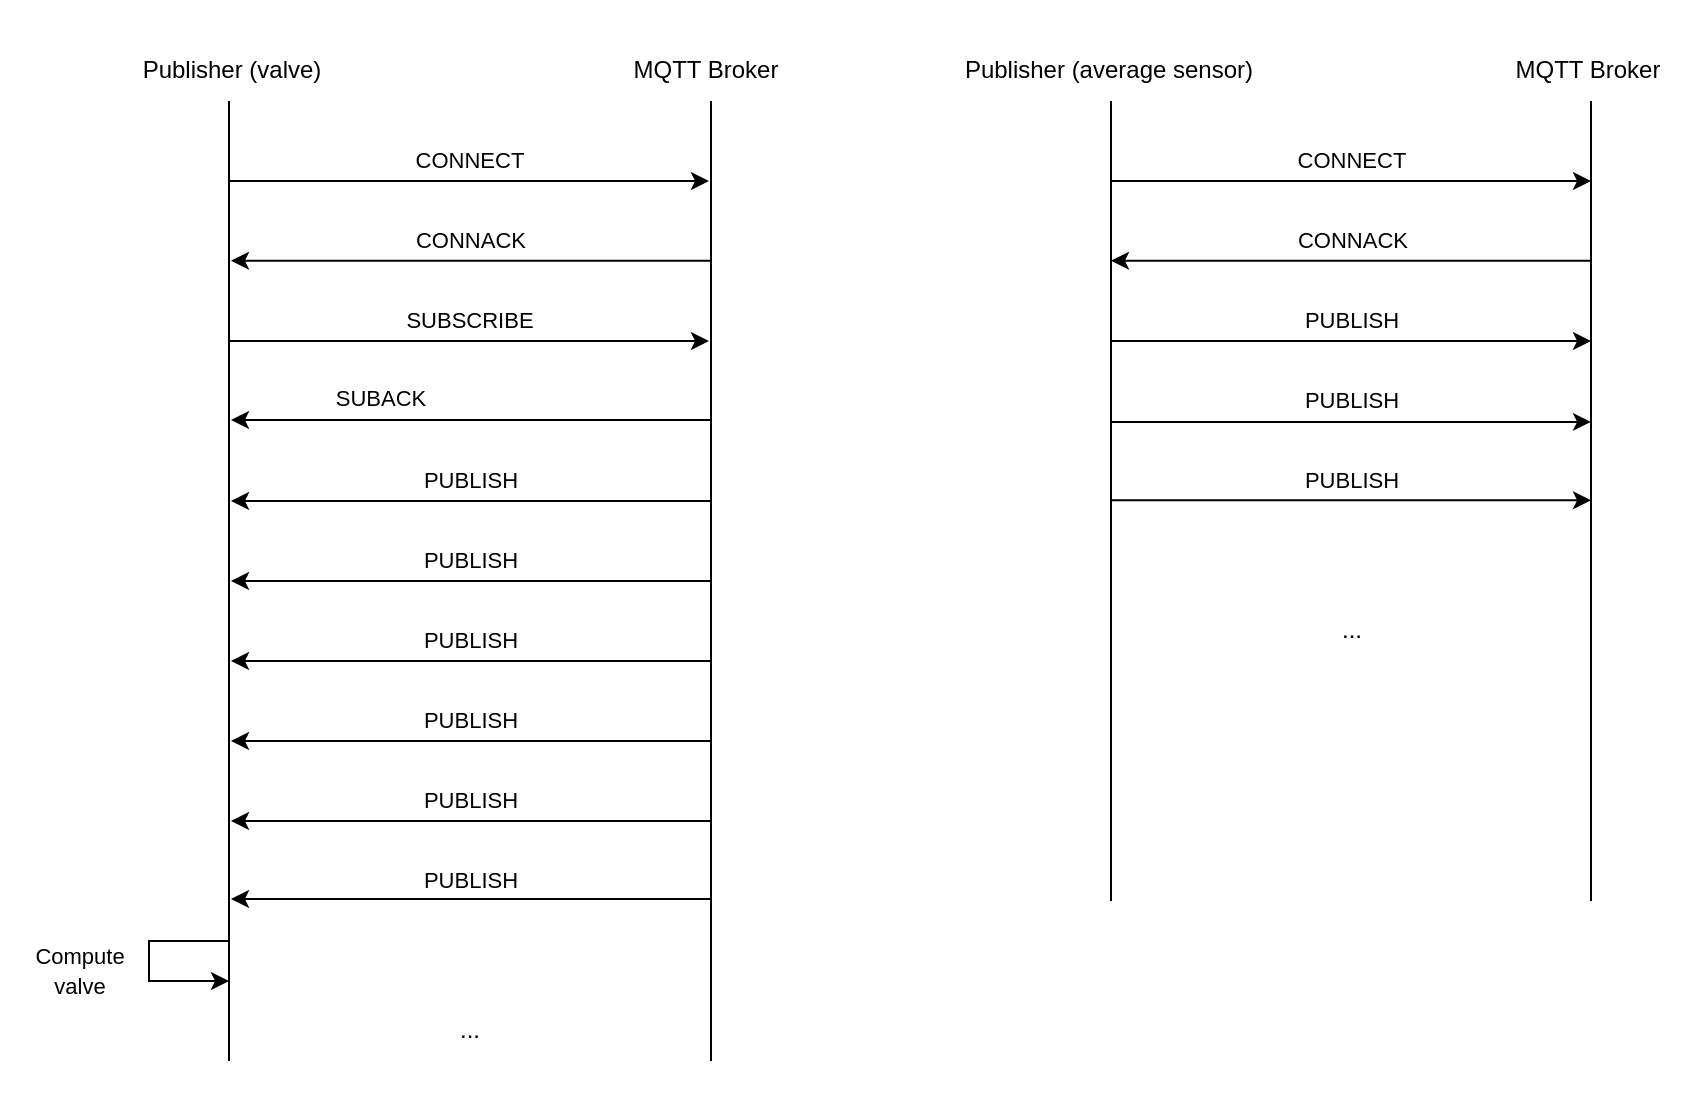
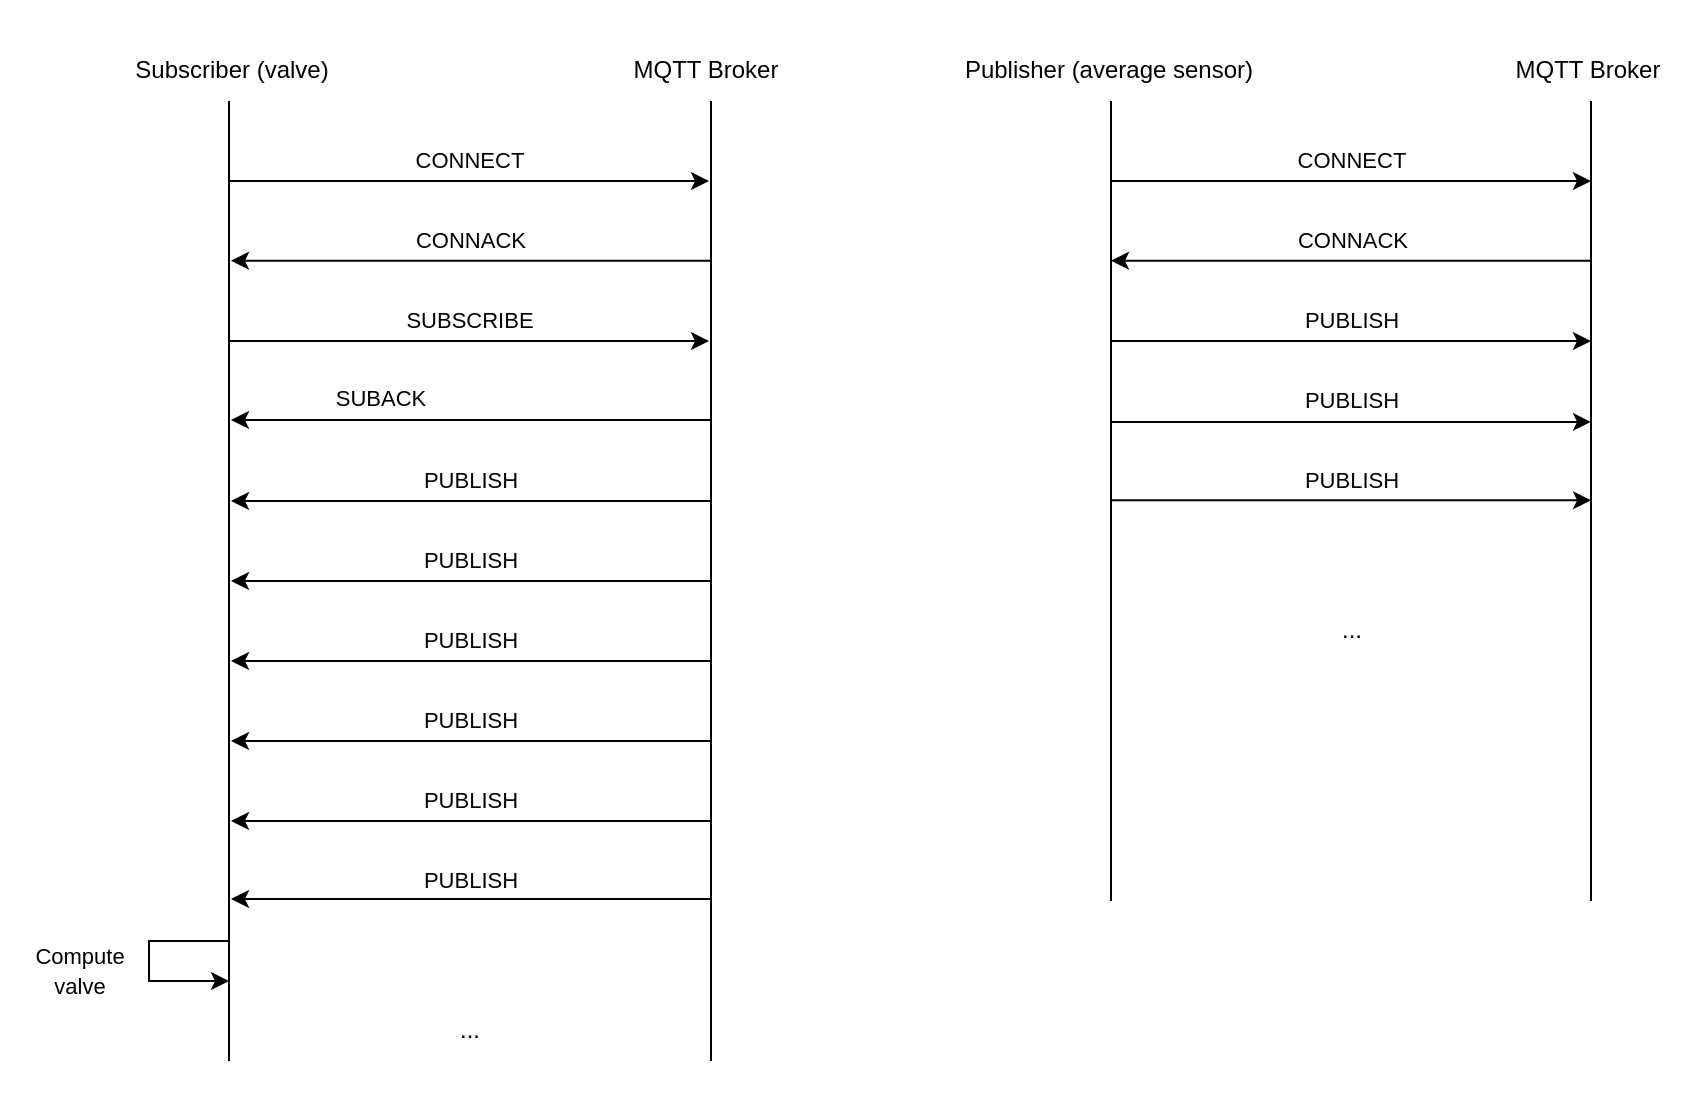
(233, 71) -> (233, 71)
